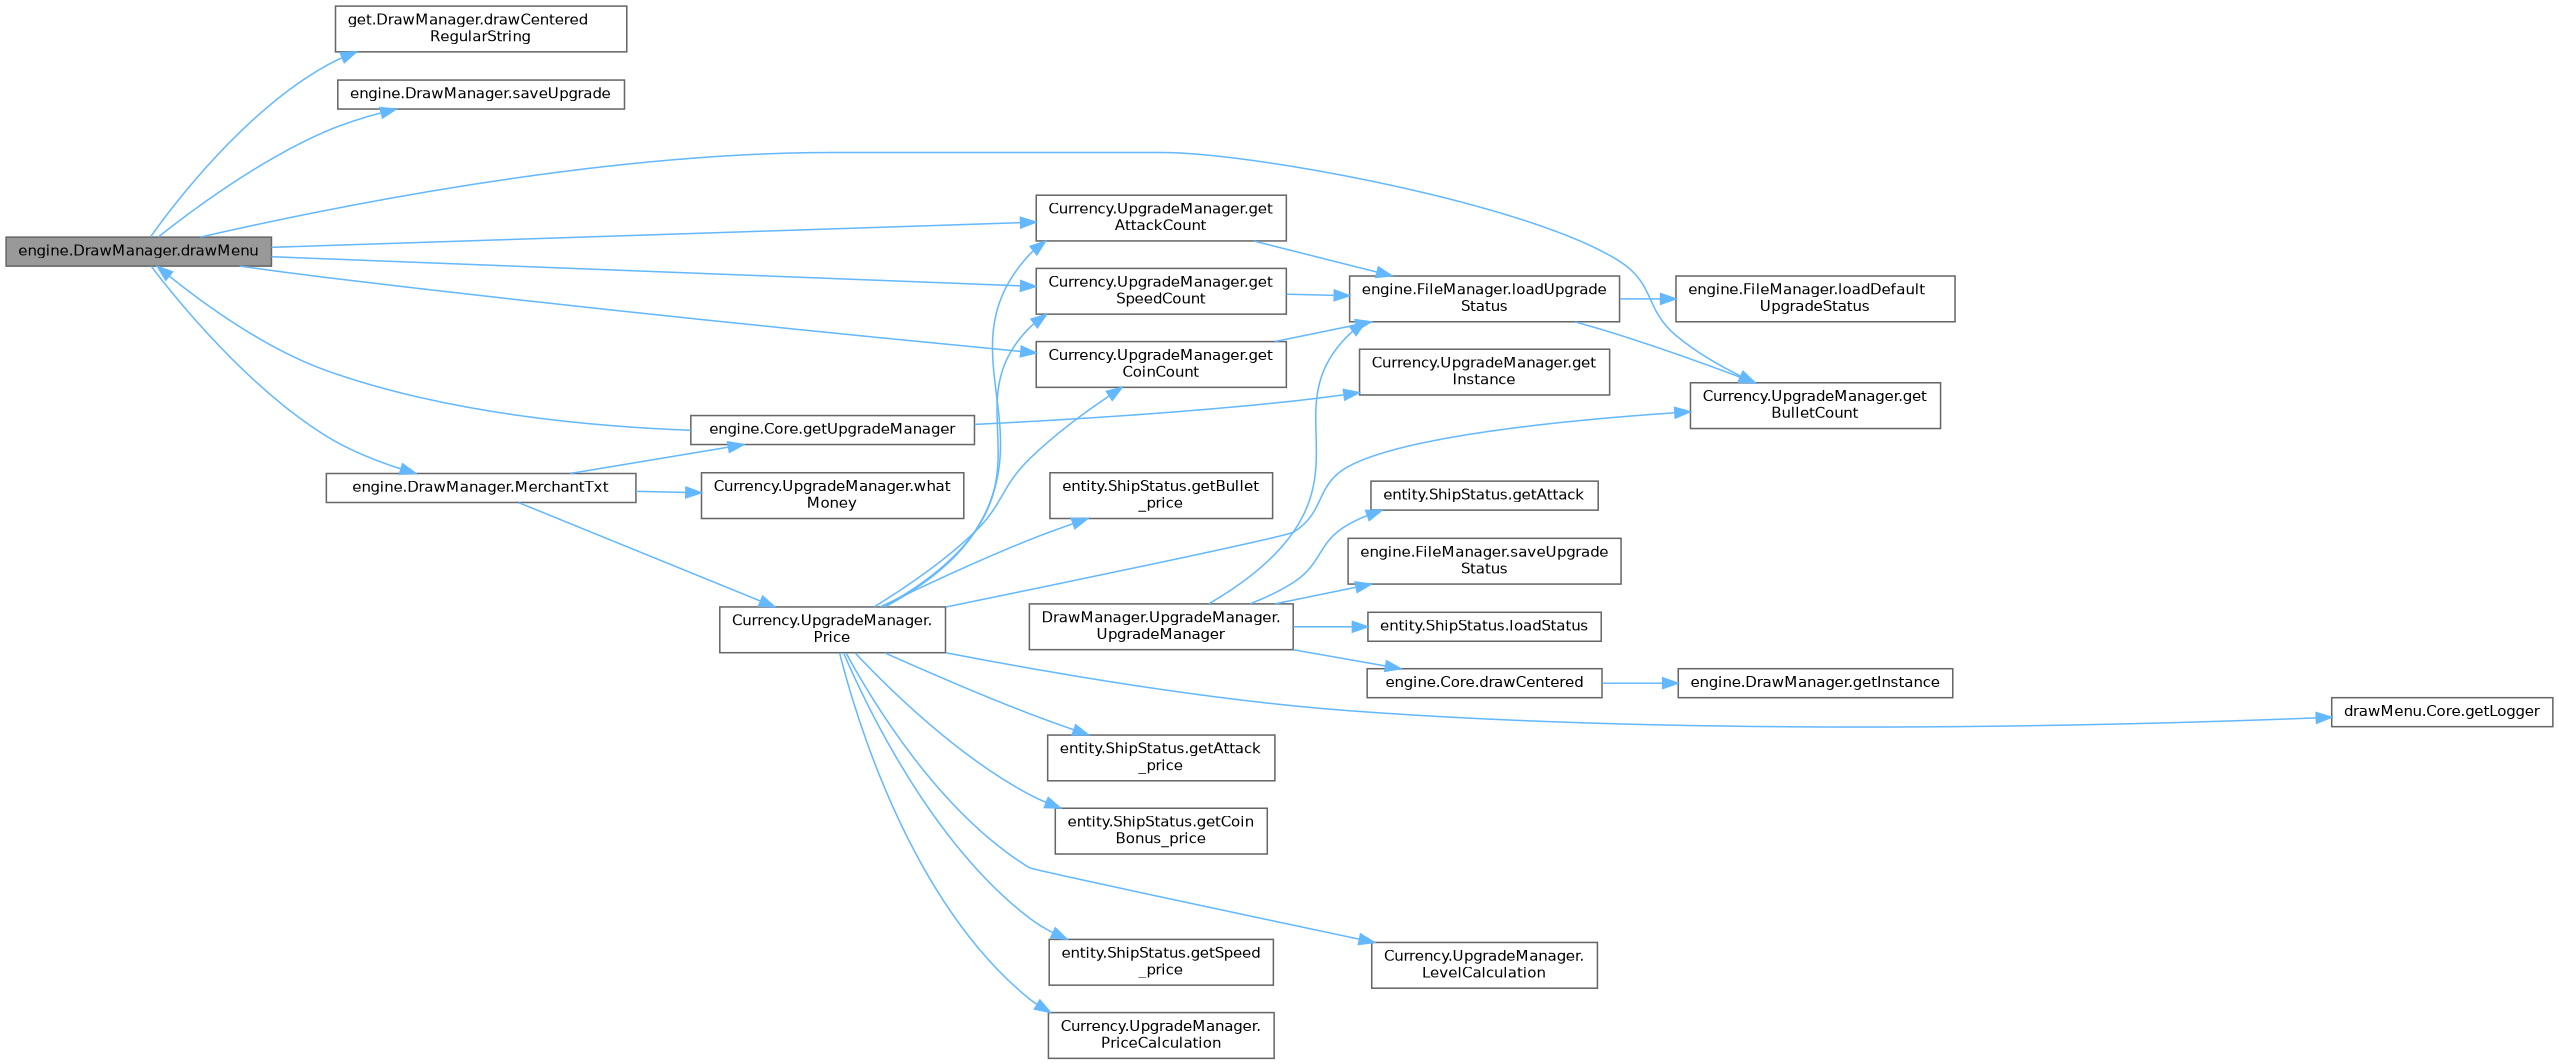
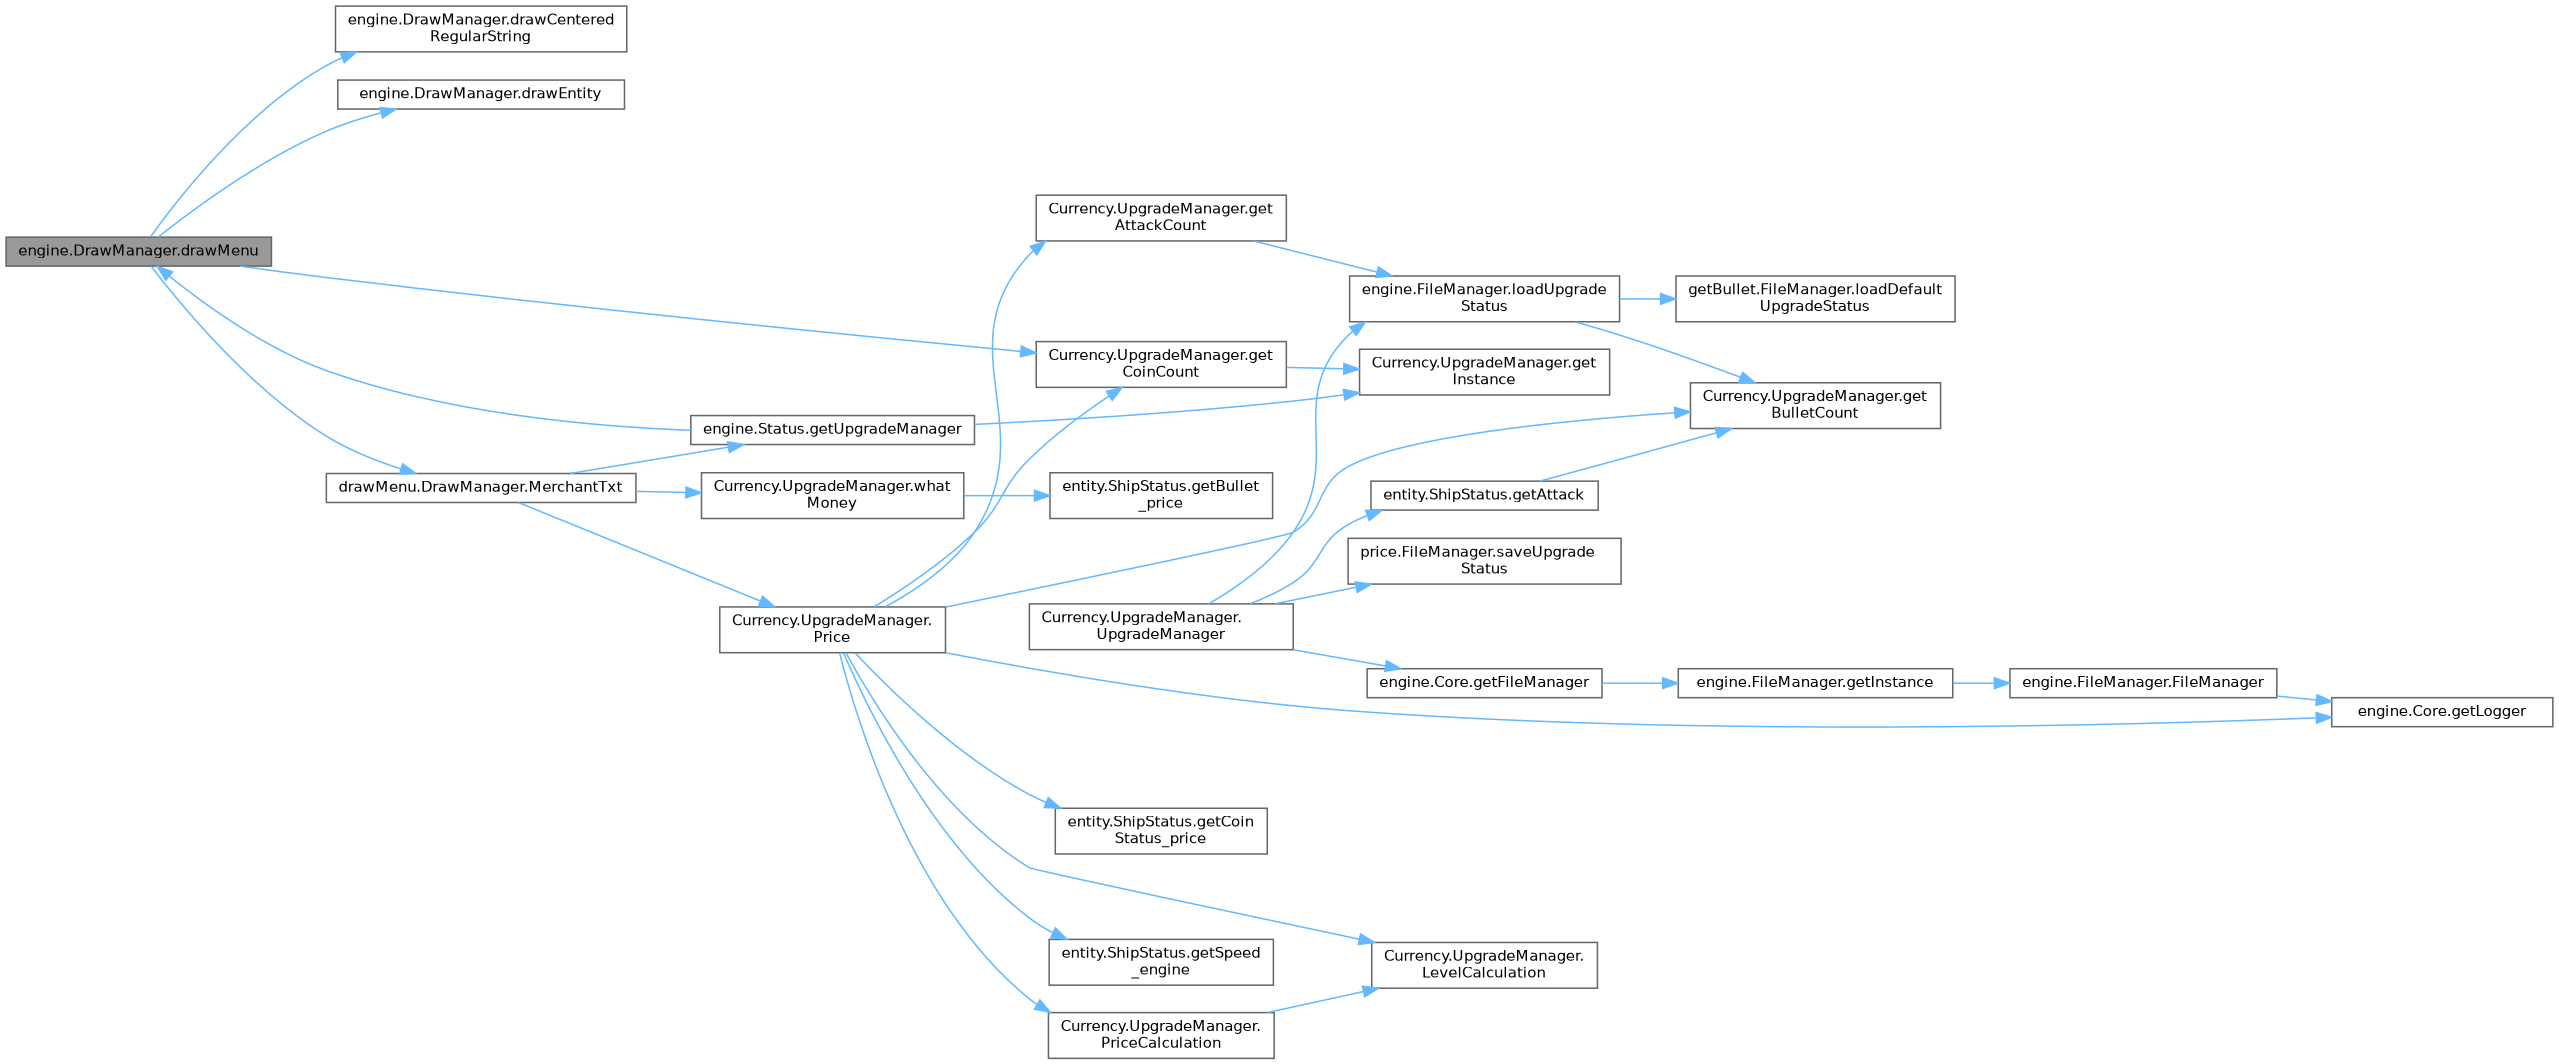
(481, 29) -> (481, 29)
(481, 95) -> (481, 95)
(1000, 152) -> (1628, 457)
(646, 235) -> none
(1161, 291) -> none
(1816, 299) -> (1816, 299)
(1315, 333) -> (1315, 368)
(833, 430) -> (833, 430)
(481, 488) -> (481, 488)
(1485, 561) -> (1485, 561)
(976, 563) -> (1013, 496)
(1161, 627) -> (1161, 627)
(1485, 627) -> none
(1485, 683) -> (1485, 683)
(1816, 683) -> (1816, 683)
none -> (2143, 683)
(2442, 712) -> (2442, 712)
(1161, 758) -> none
(1161, 831) -> (1161, 831)
(1161, 962) -> (1161, 962)
none -> (1315, 1002)
